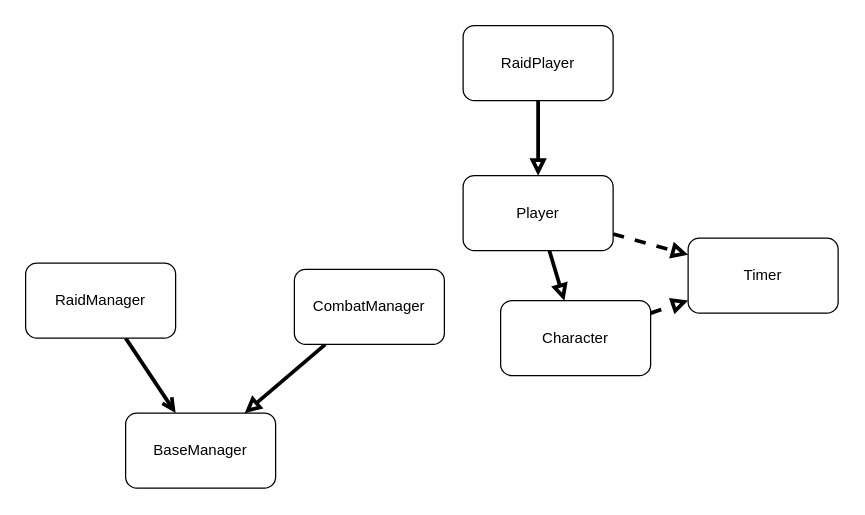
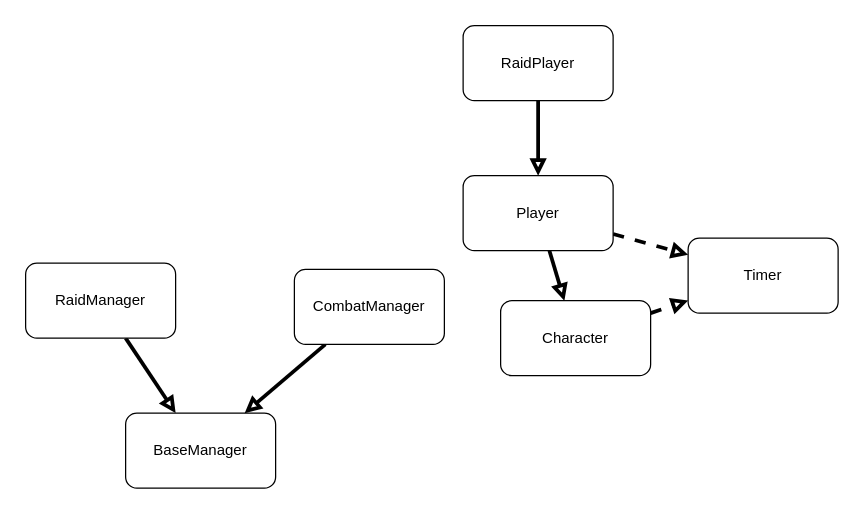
(168, 402) -> (166, 399)
